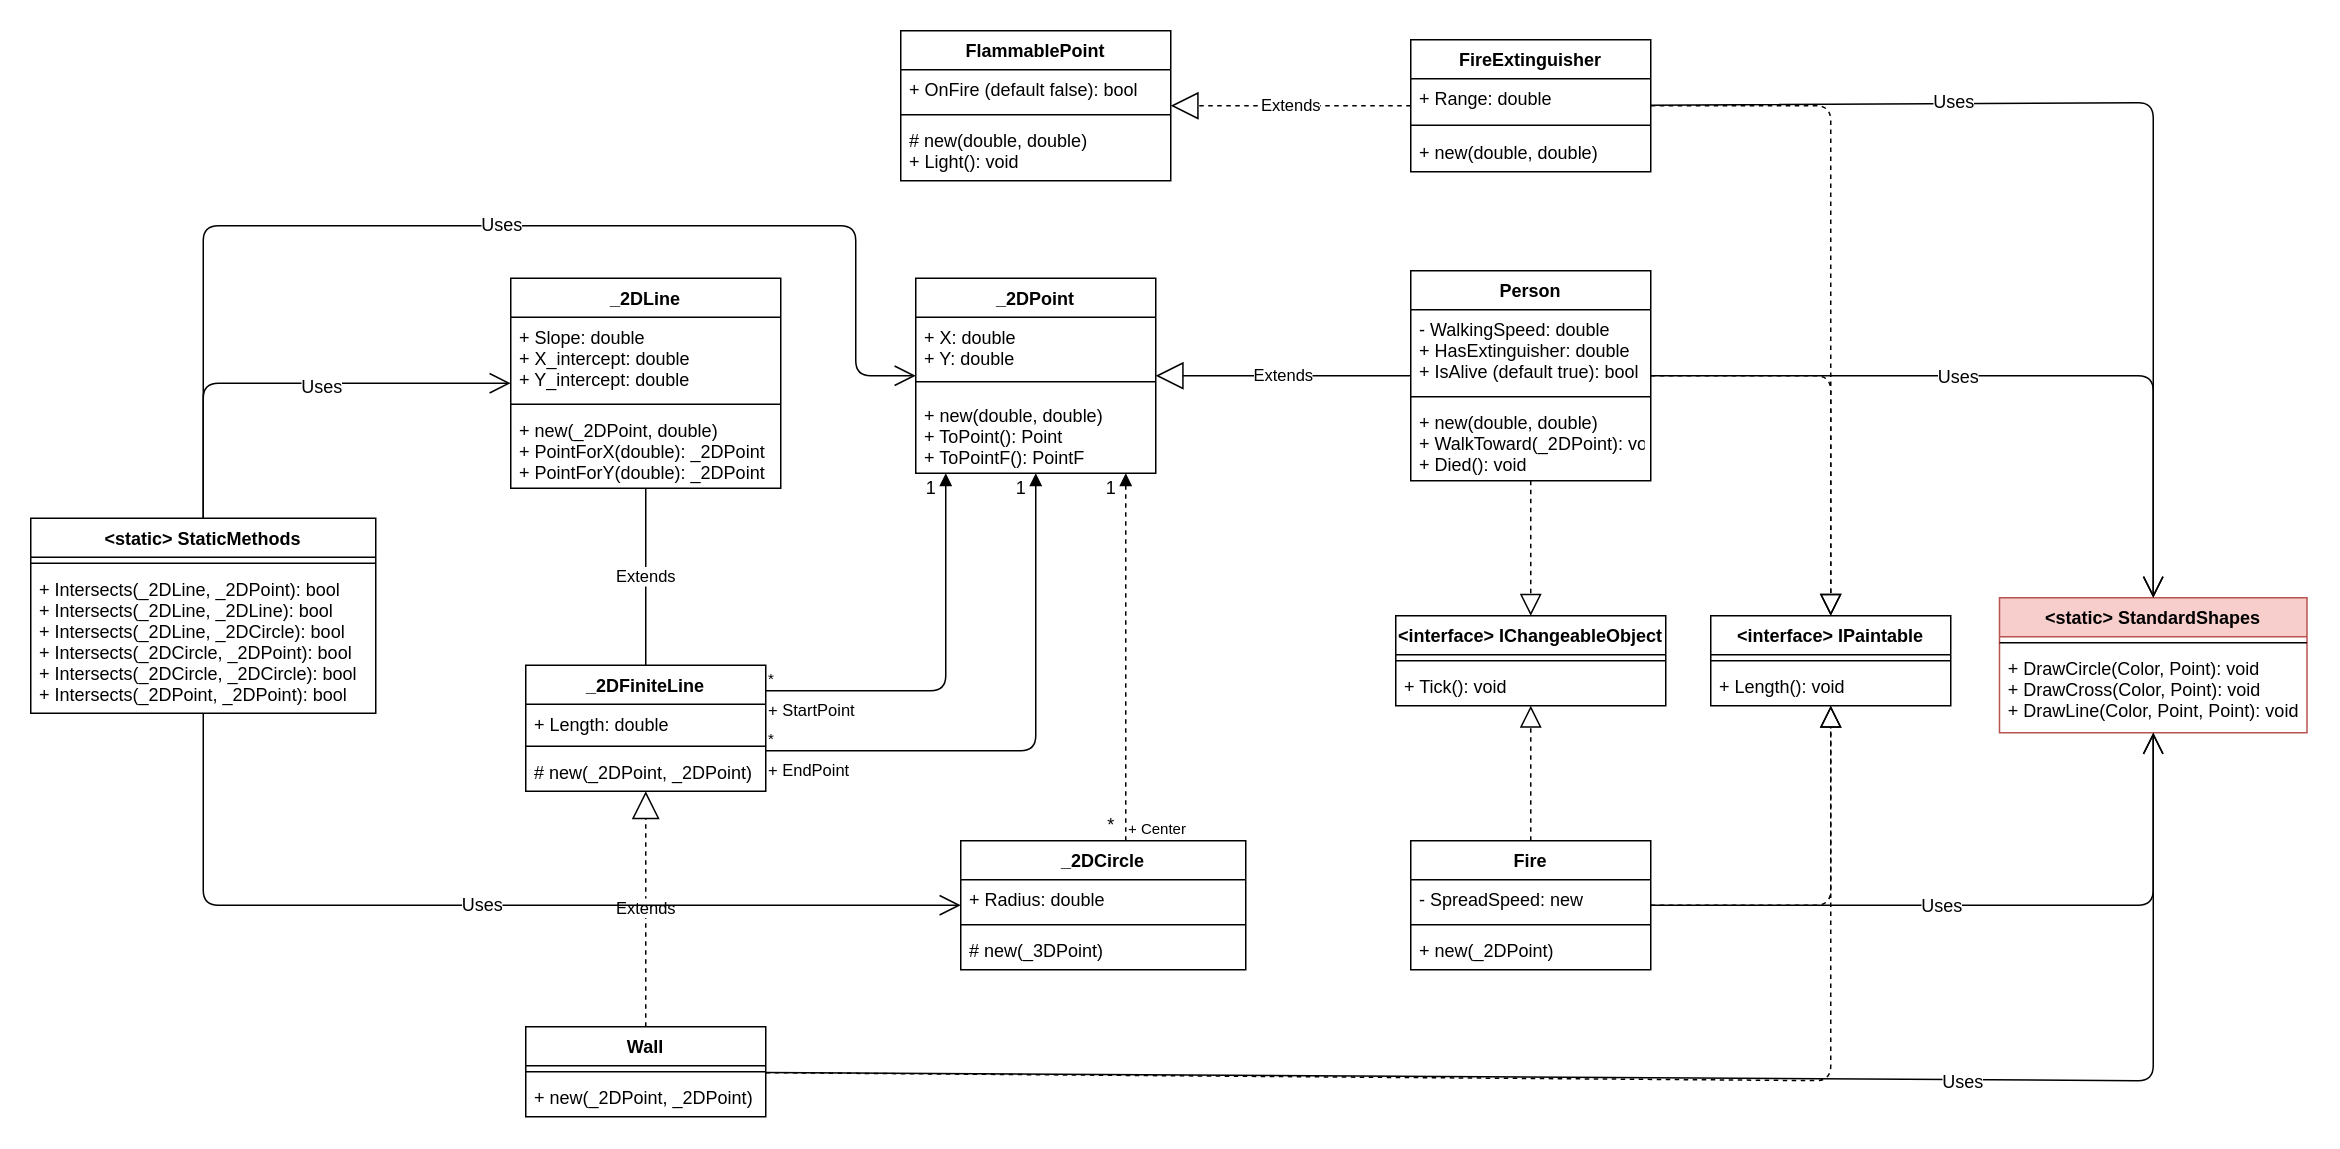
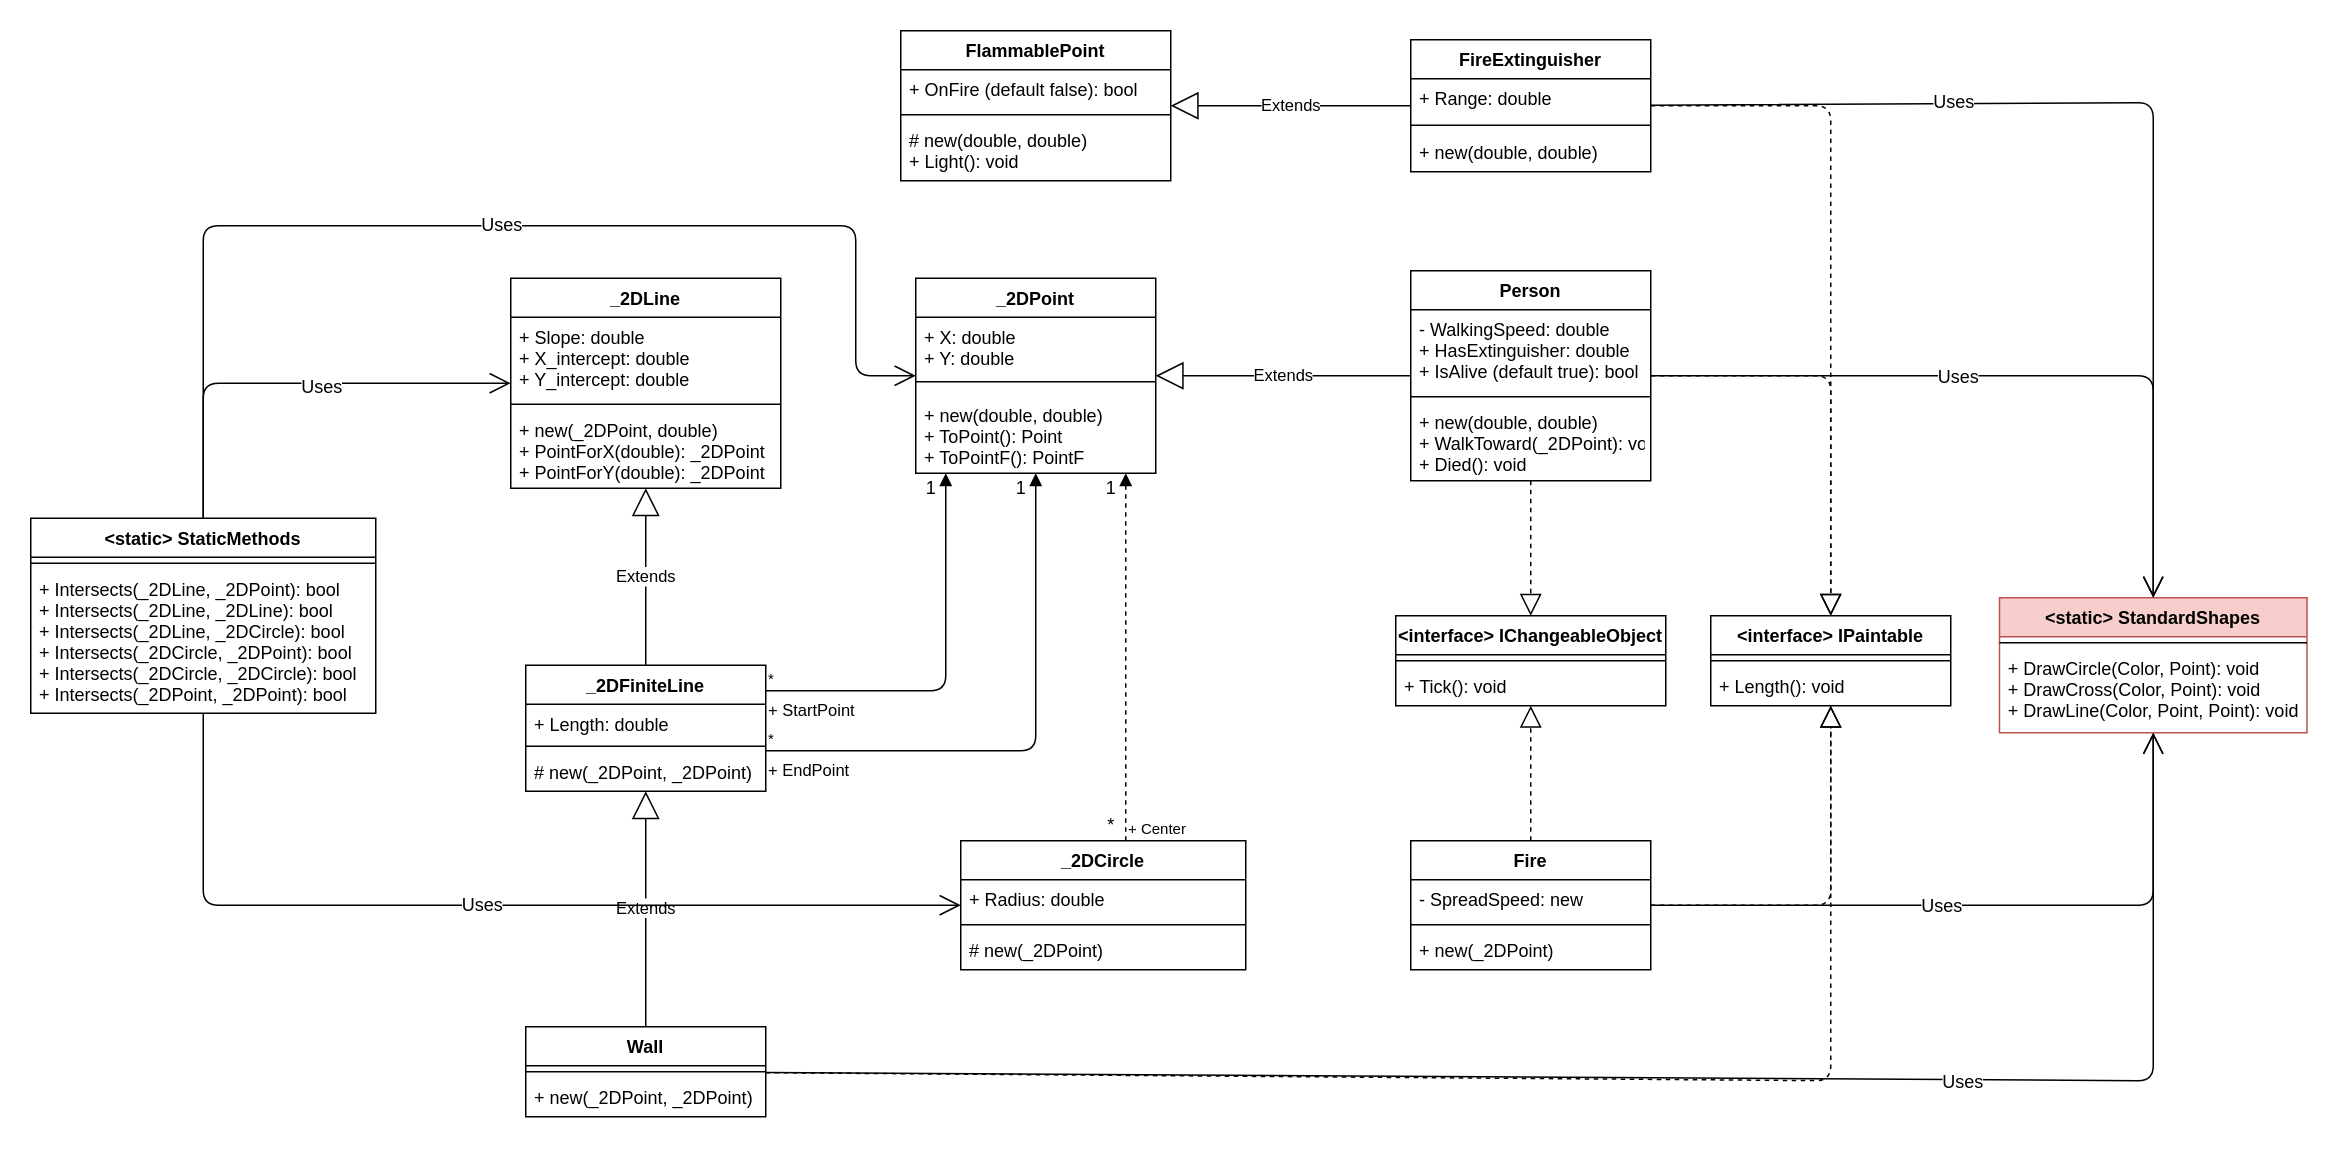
(1364, 106) -> (1364, 106)
(646, 504) -> (646, 516)
(1040, 951) -> (1040, 951)
(646, 971) -> (646, 971)
